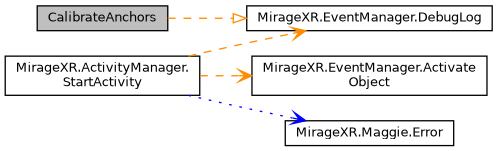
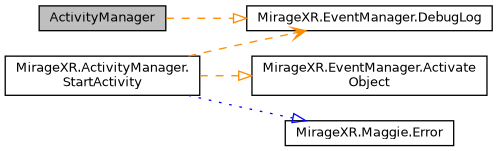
(102, 18) -> (102, 18)
(219, 76) -> (219, 76)
(240, 107) -> (240, 107)
